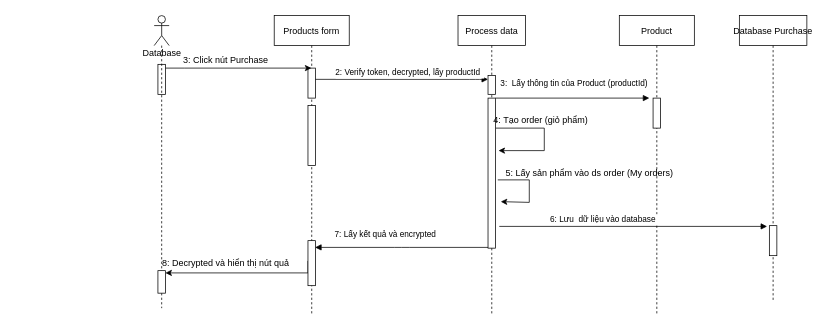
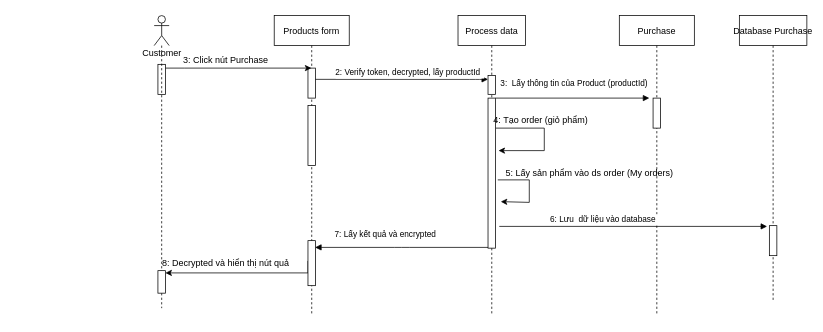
(656, 31) -> (656, 31)
(162, 53) -> (162, 53)
